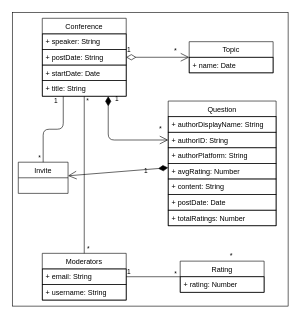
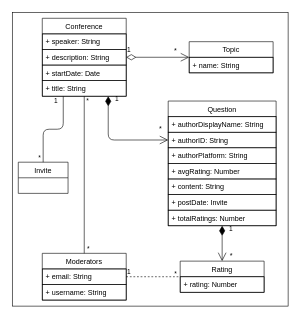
(78, 58) -> (82, 58)
(214, 65) -> (217, 65)
(117, 172) -> (222, 256)
(201, 203) -> (204, 203)
(153, 277) -> (153, 277)
